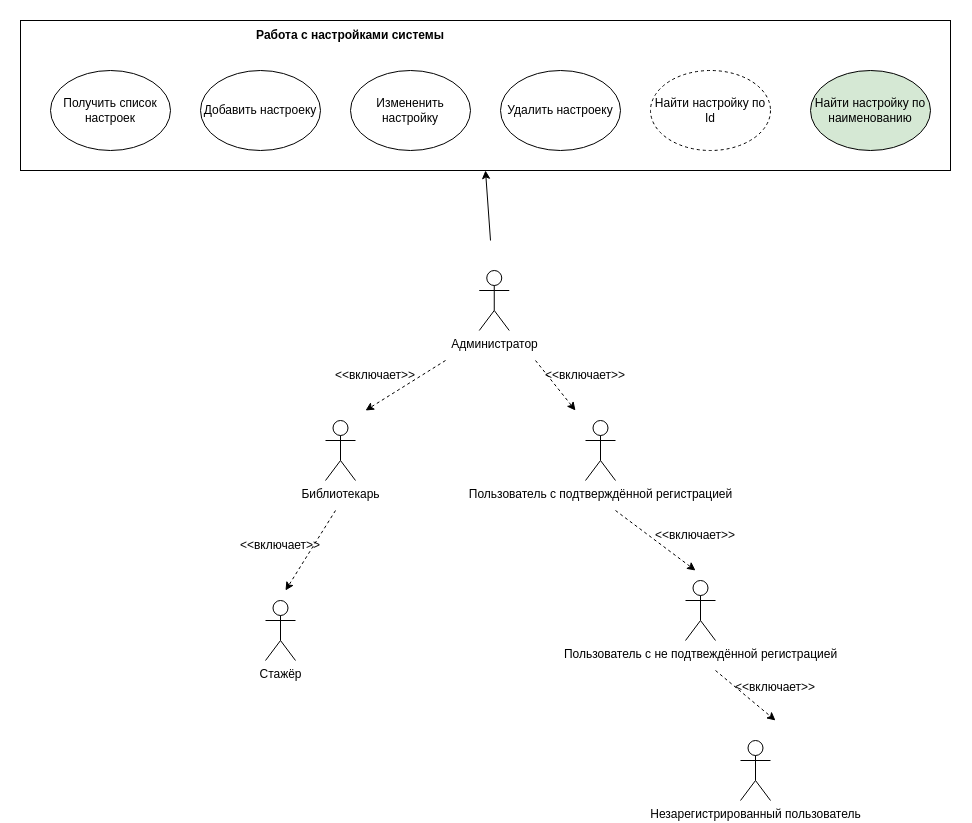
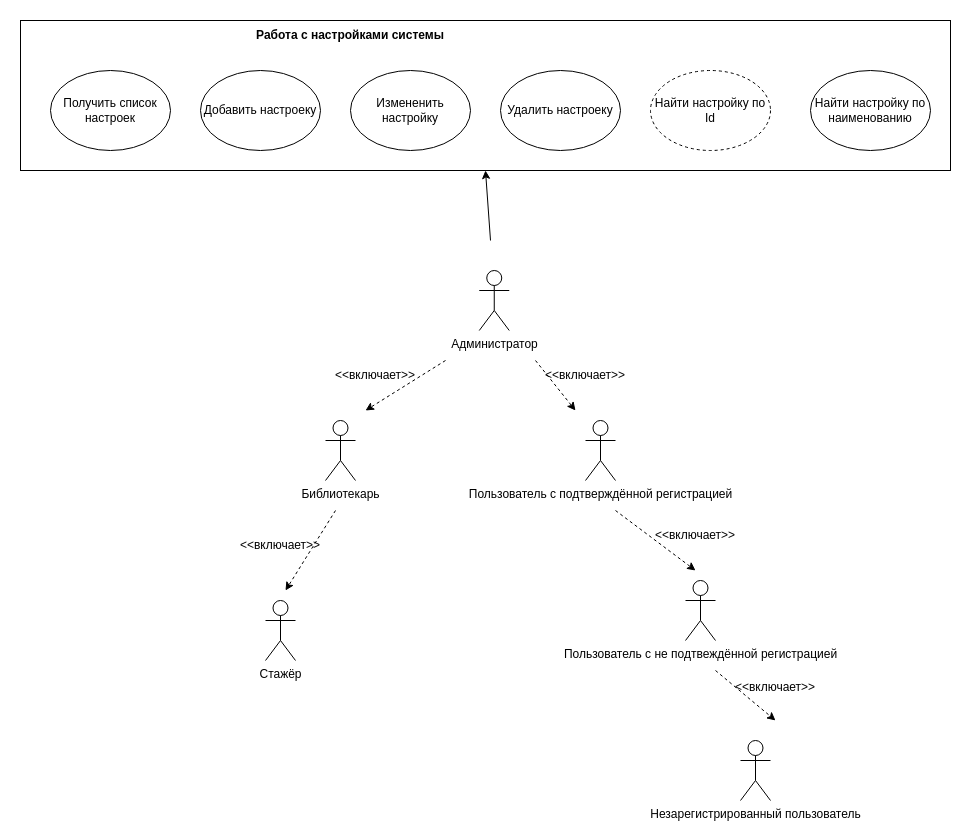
(871, 111) -> (871, 111)
